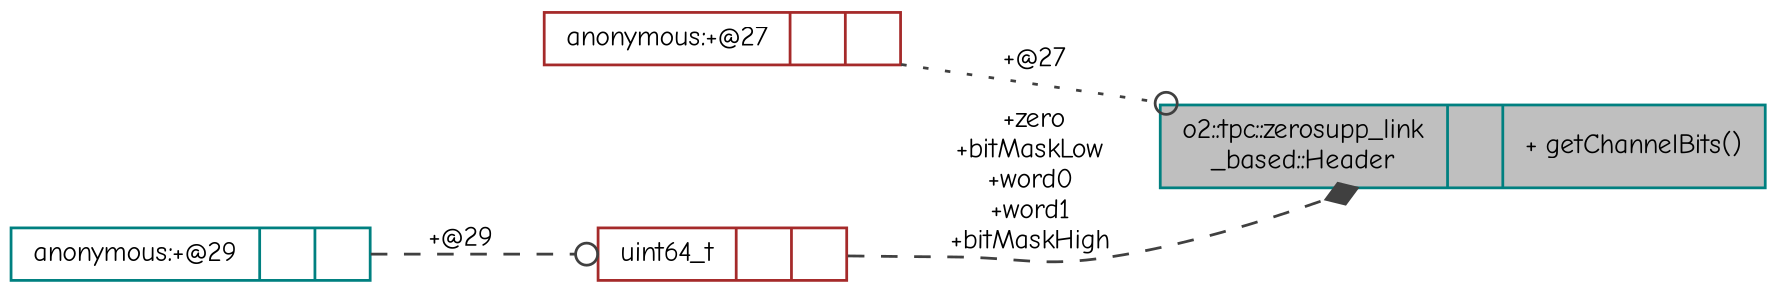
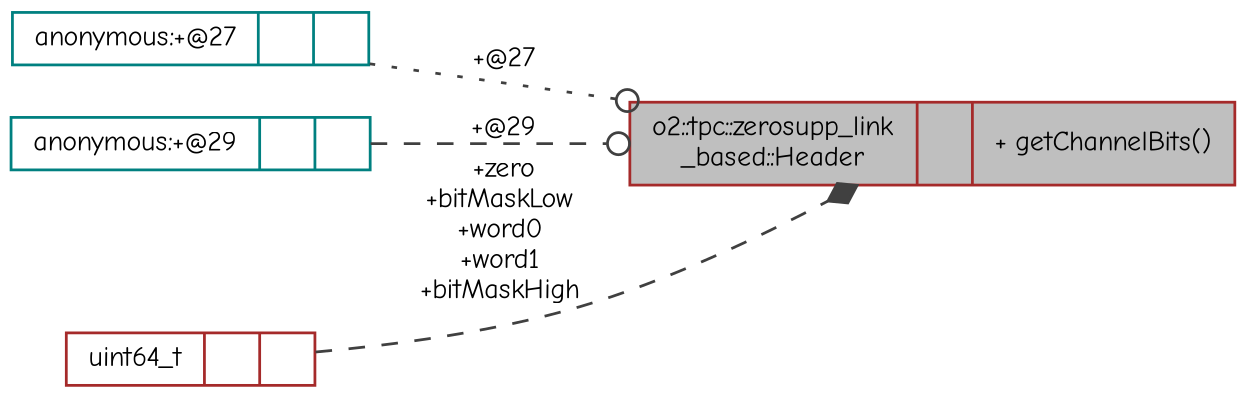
(722, 39) -> (191, 39)
(1463, 146) -> (932, 144)
(473, 254) -> (489, 144)
